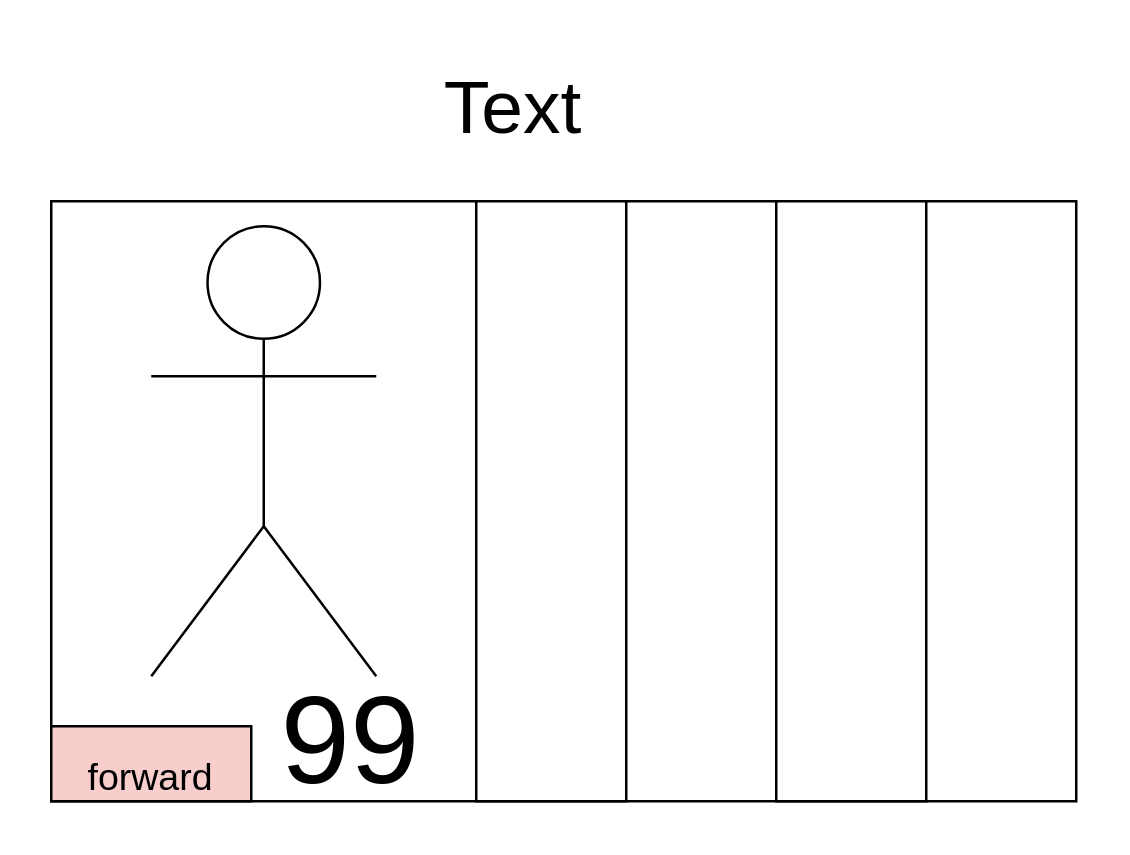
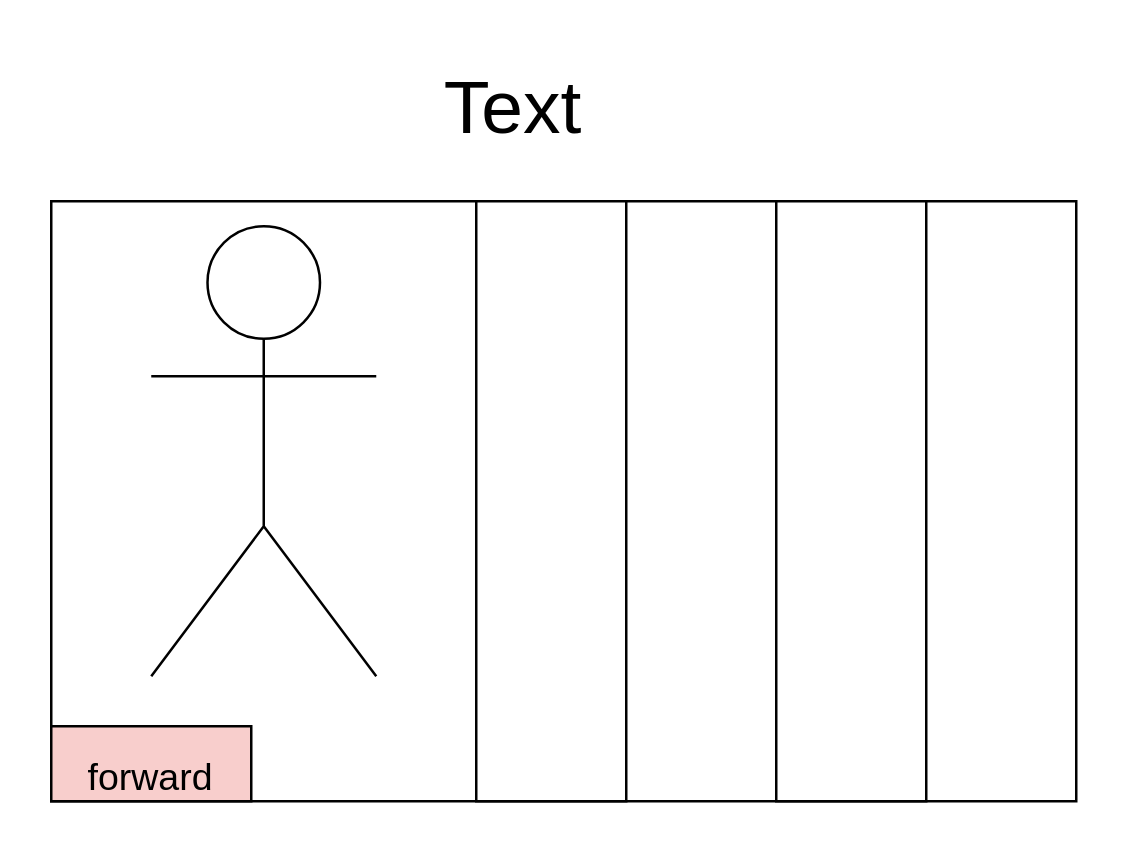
(351, 739) -> none
